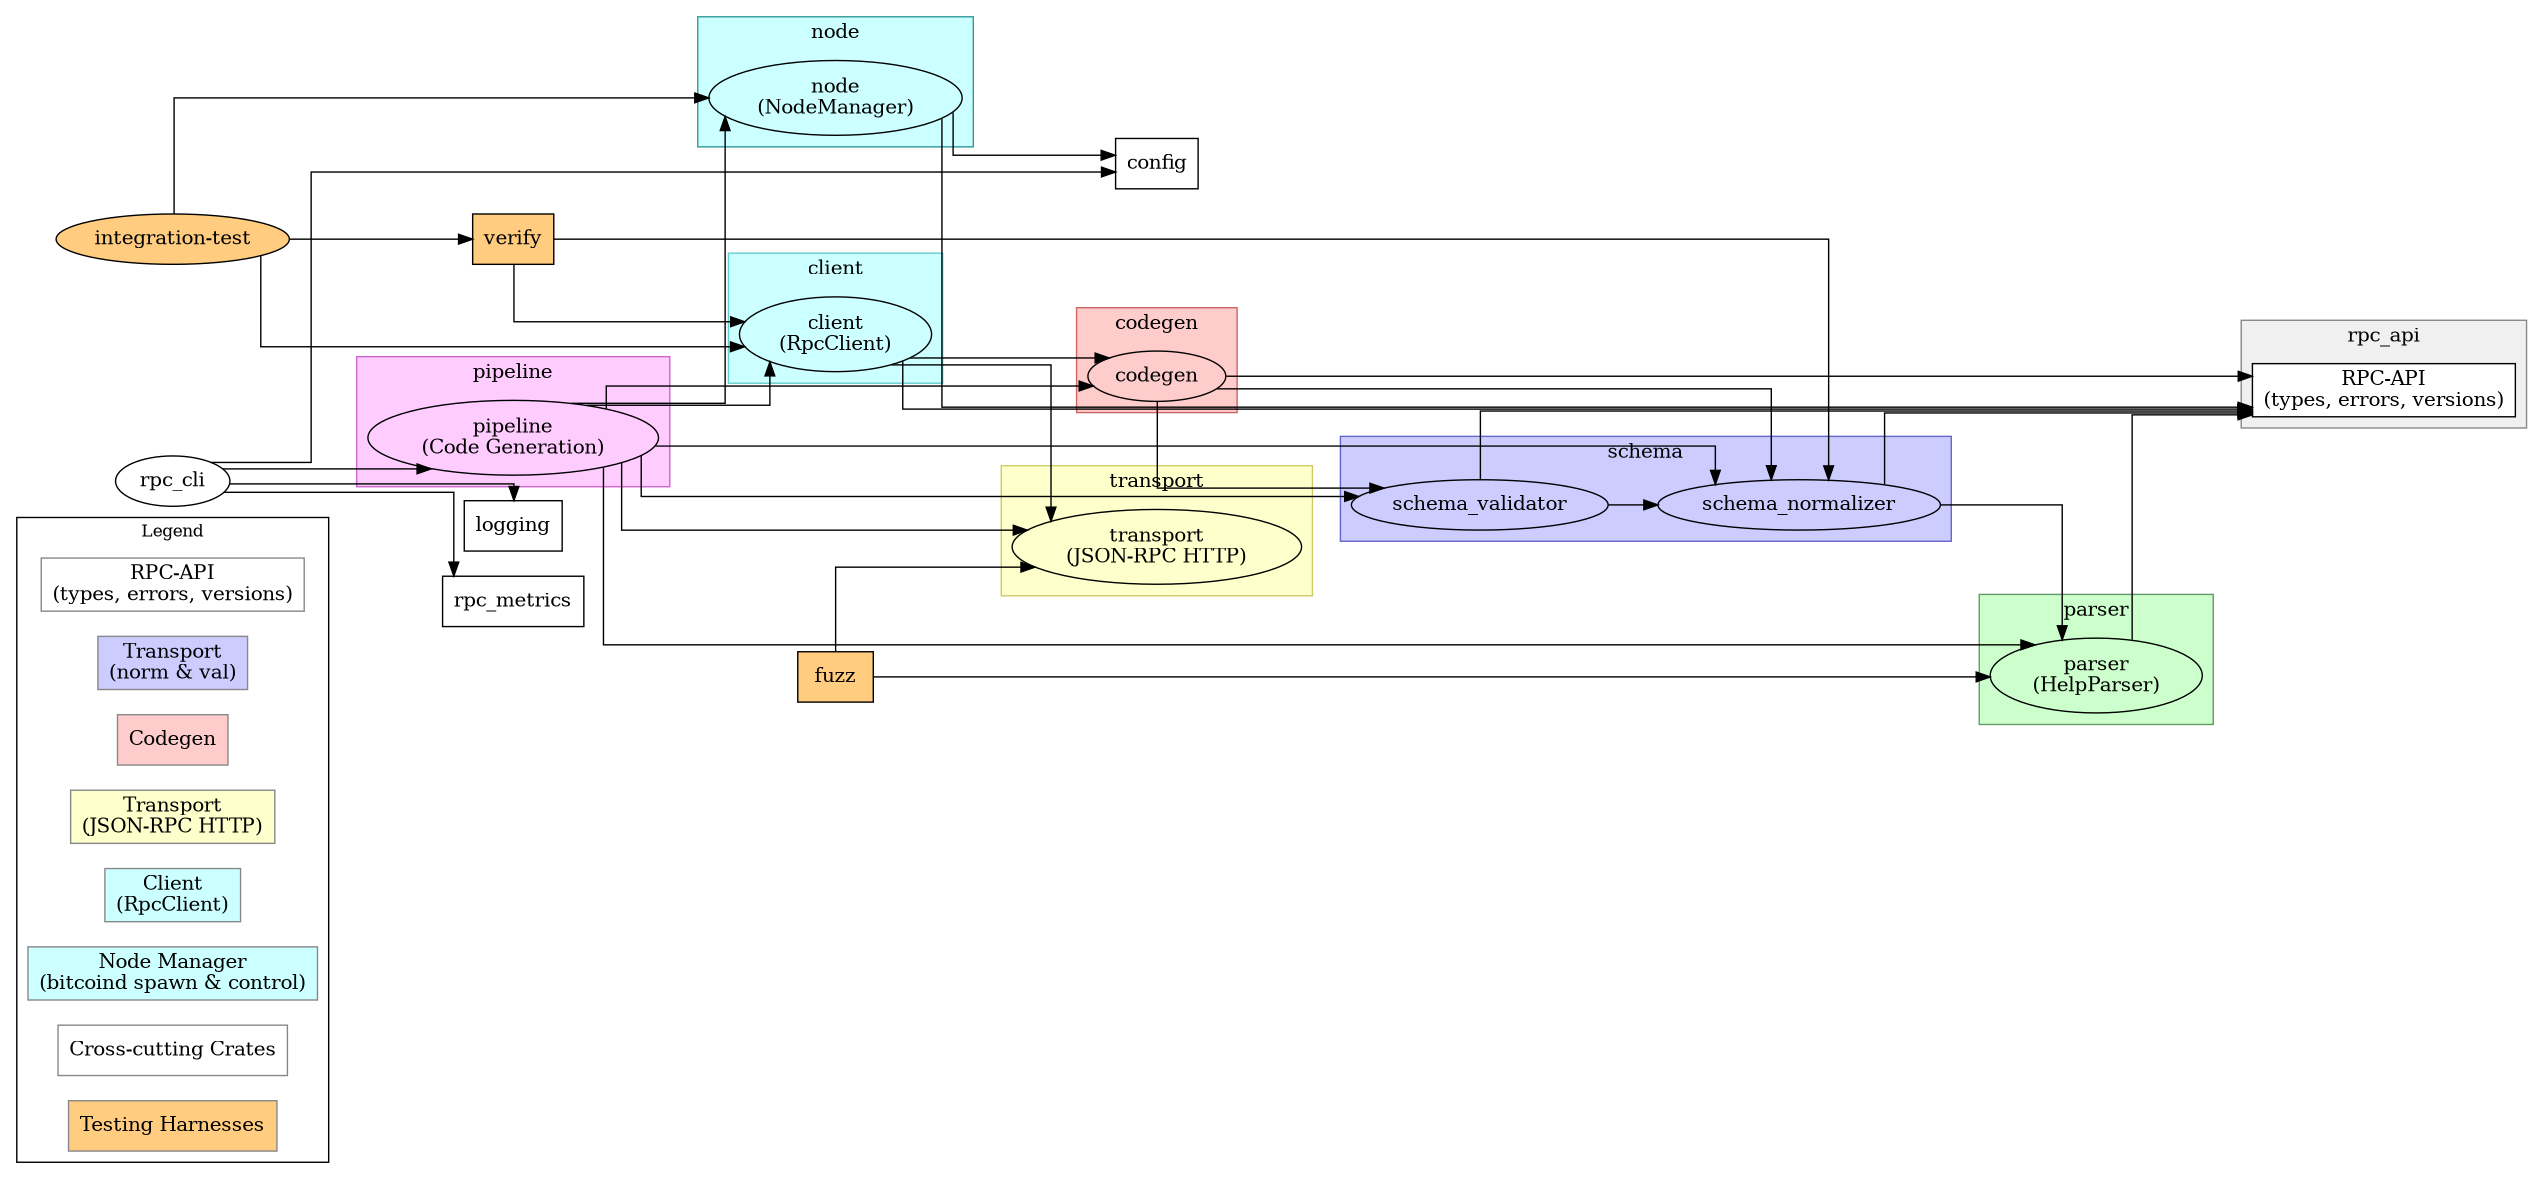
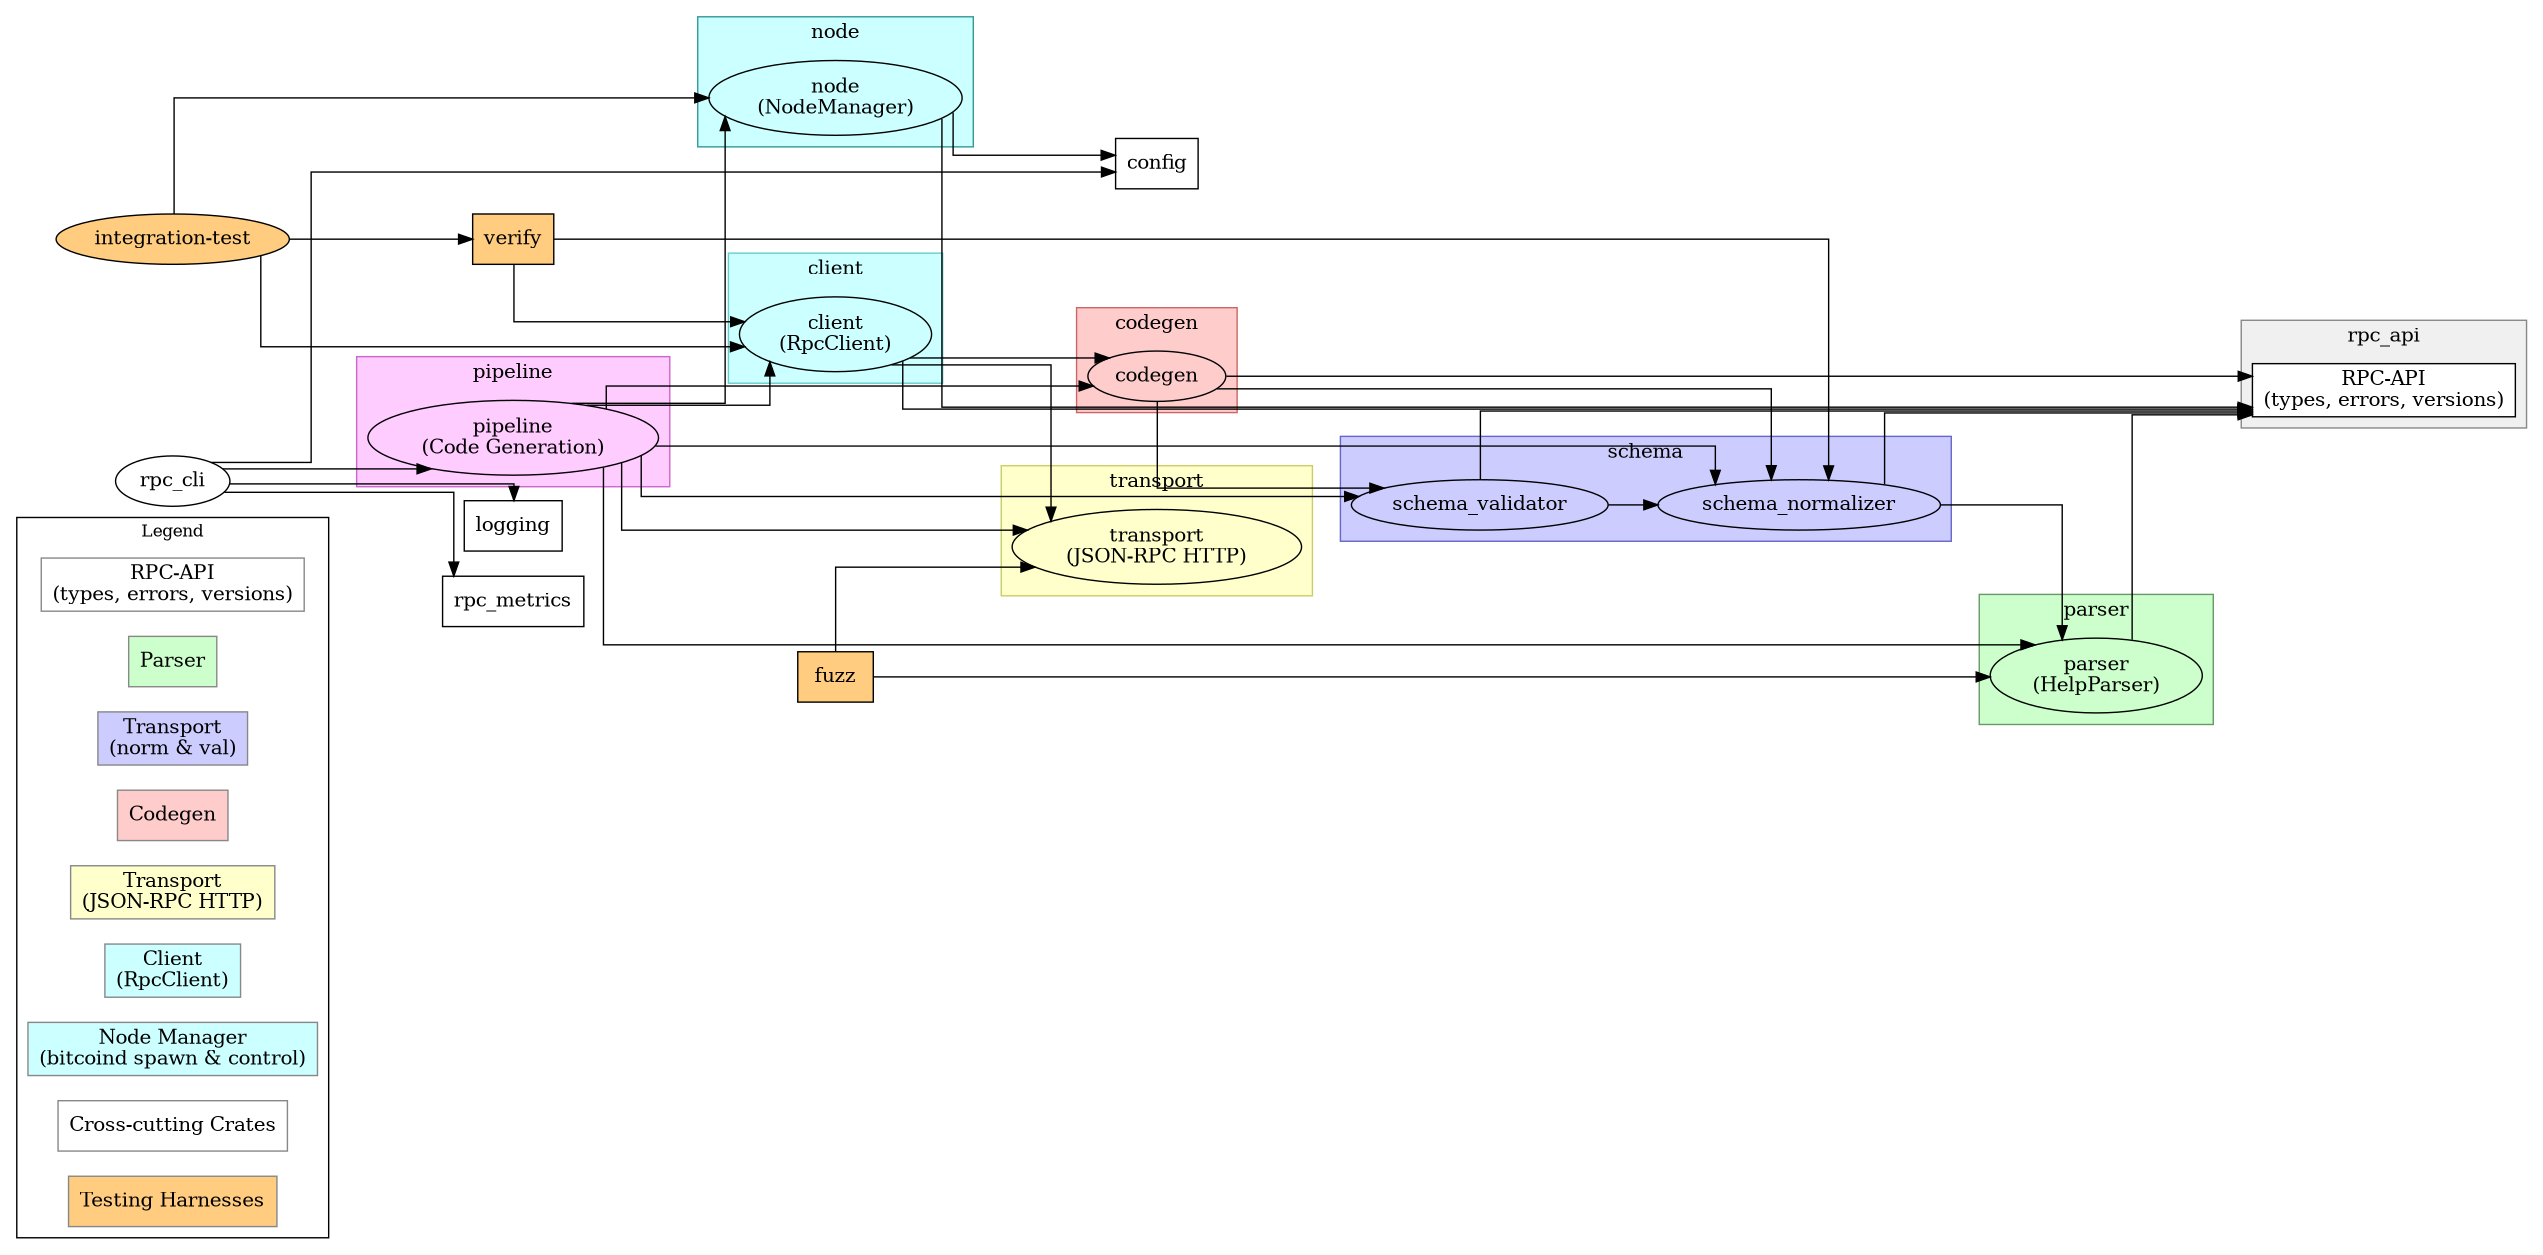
none -> (173, 662)
